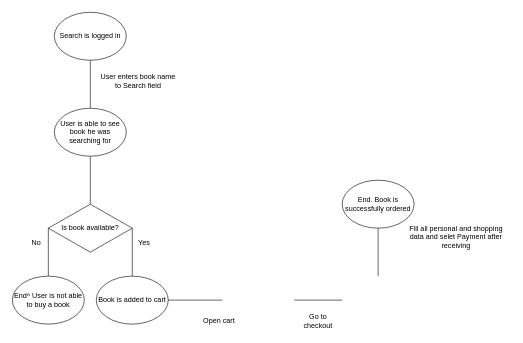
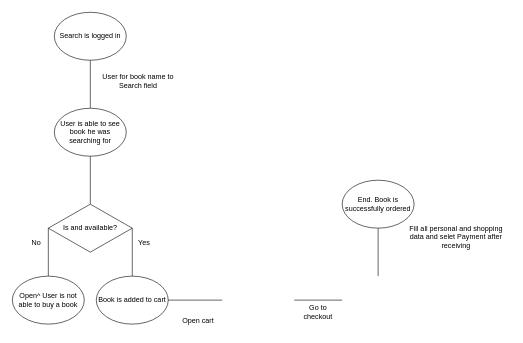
(138, 81) -> (138, 81)
(90, 228) -> (90, 228)
(48, 300) -> (48, 300)
(219, 321) -> (198, 321)
(318, 321) -> (318, 312)
